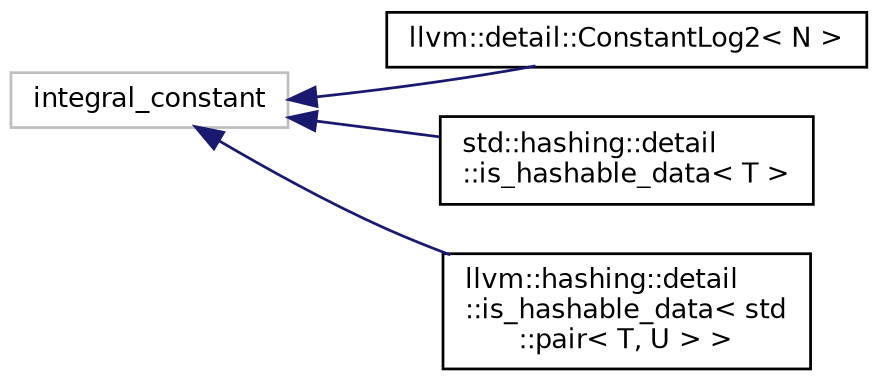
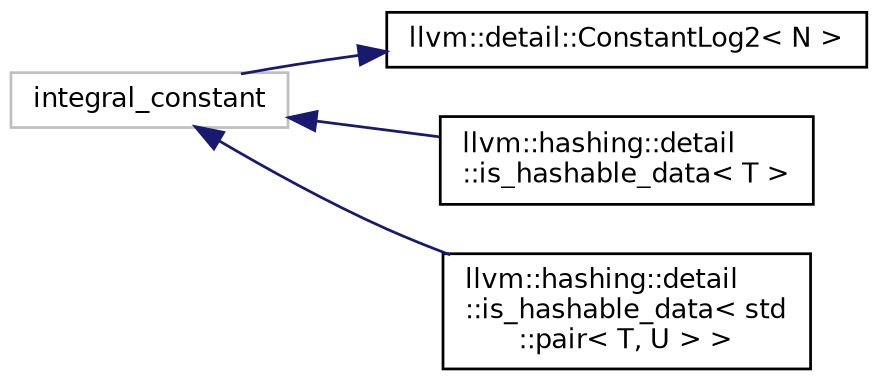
(426, 83) -> (300, 64)
(627, 160) -> (627, 160)
